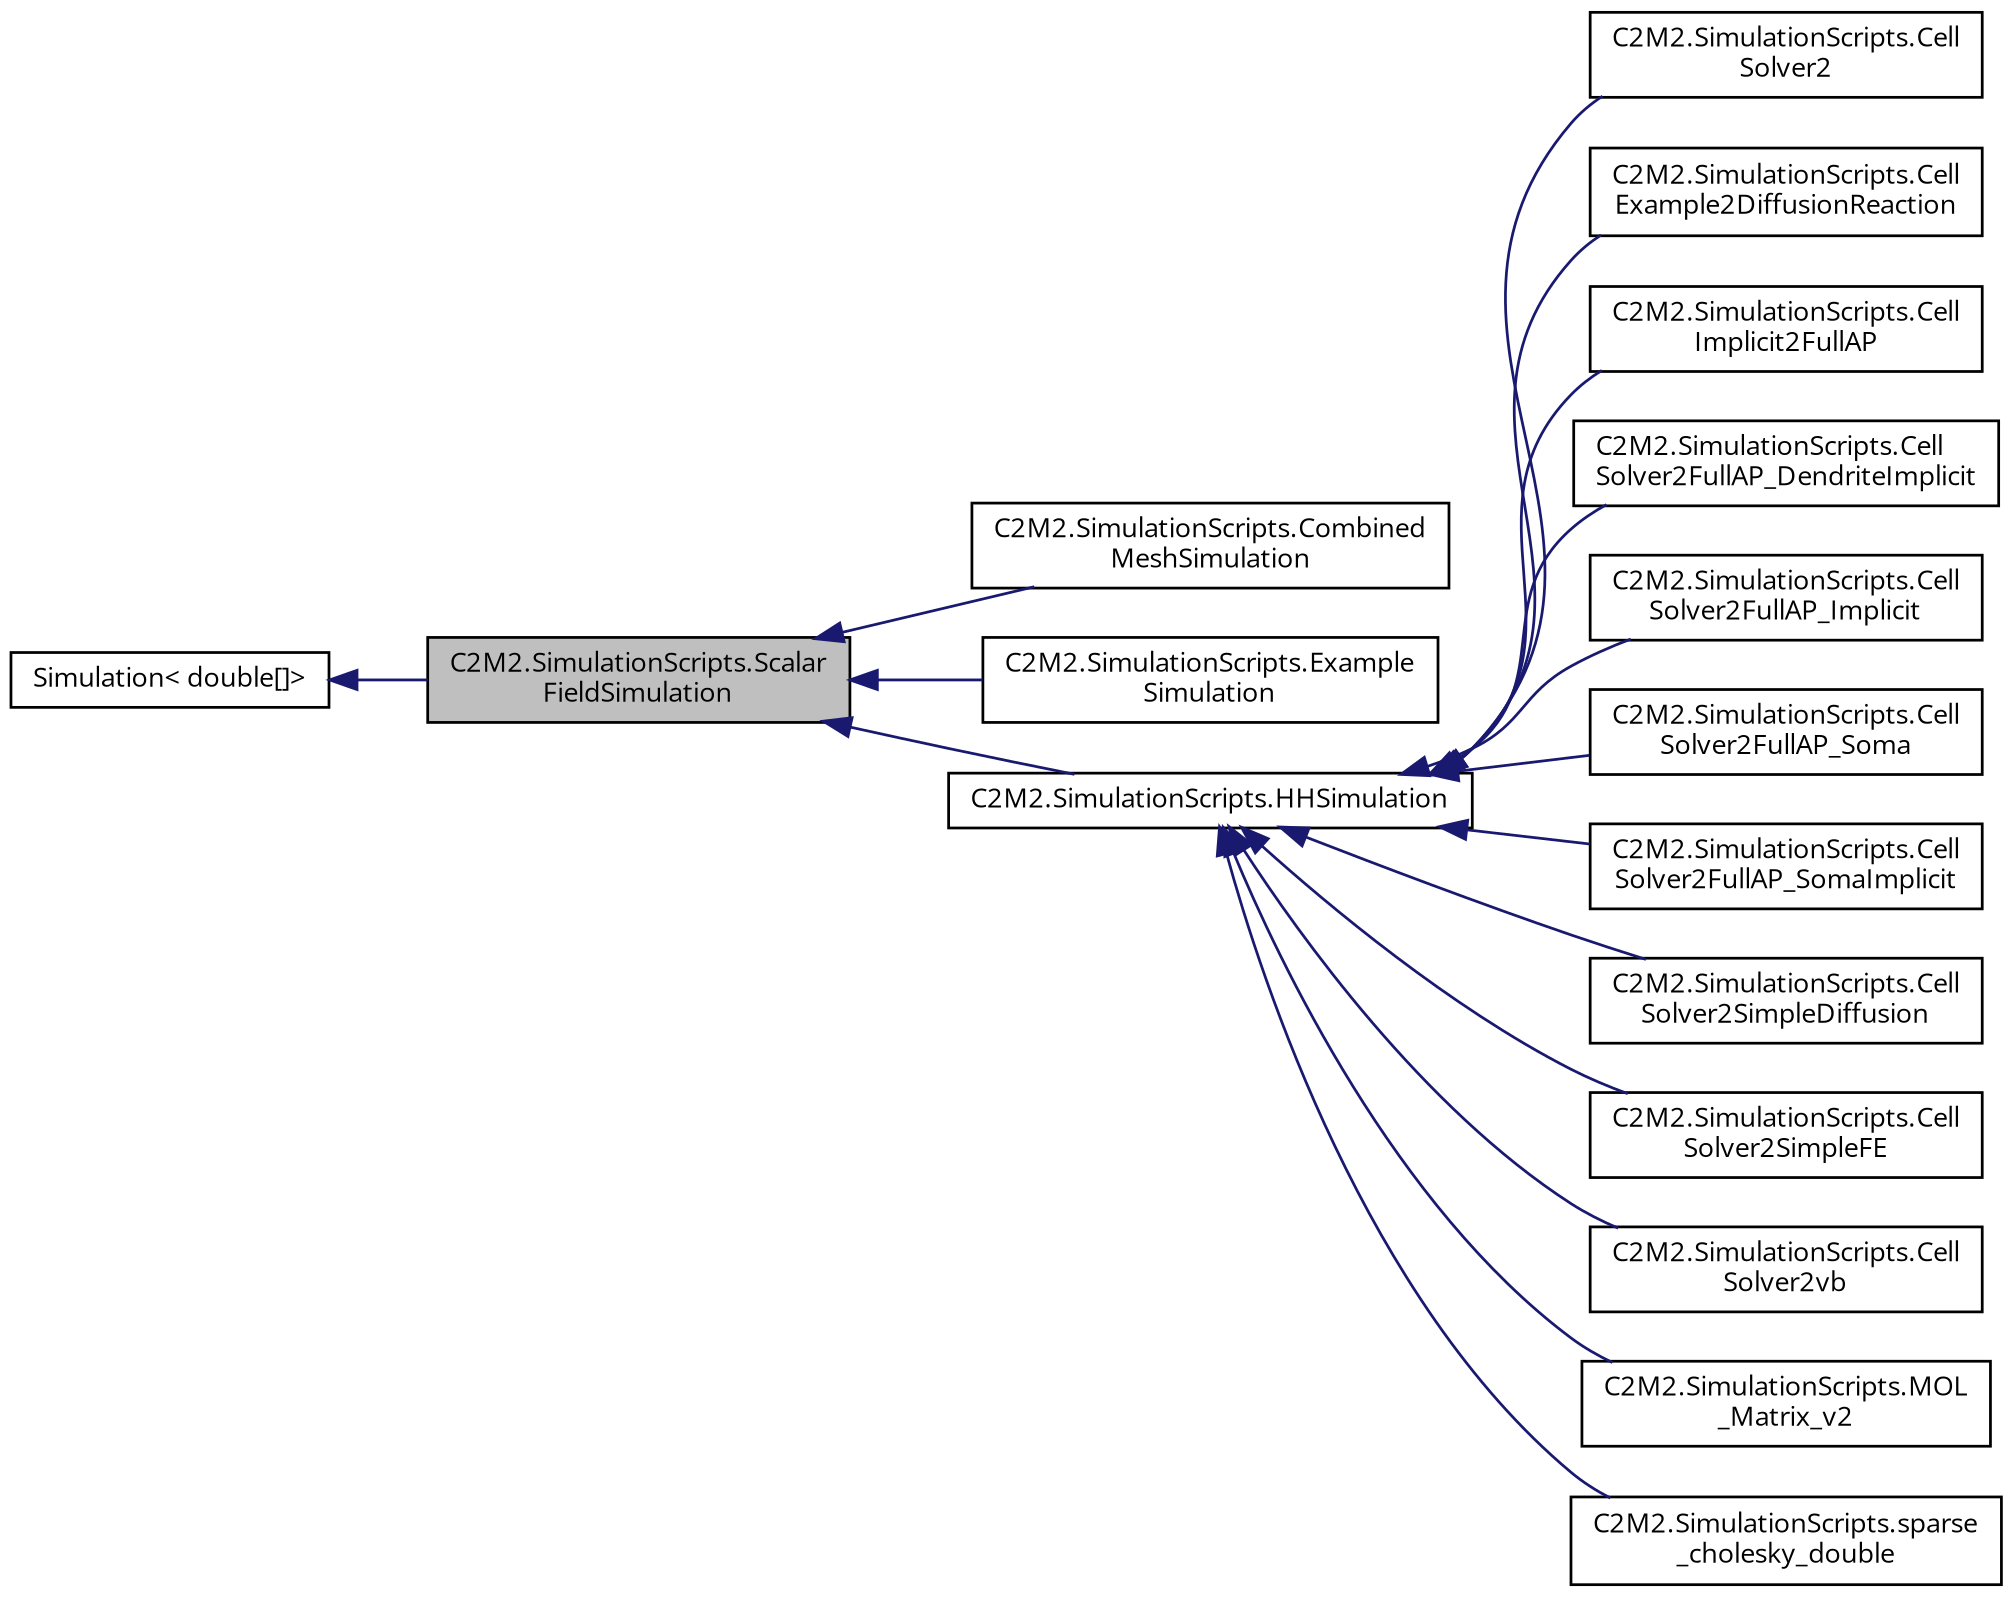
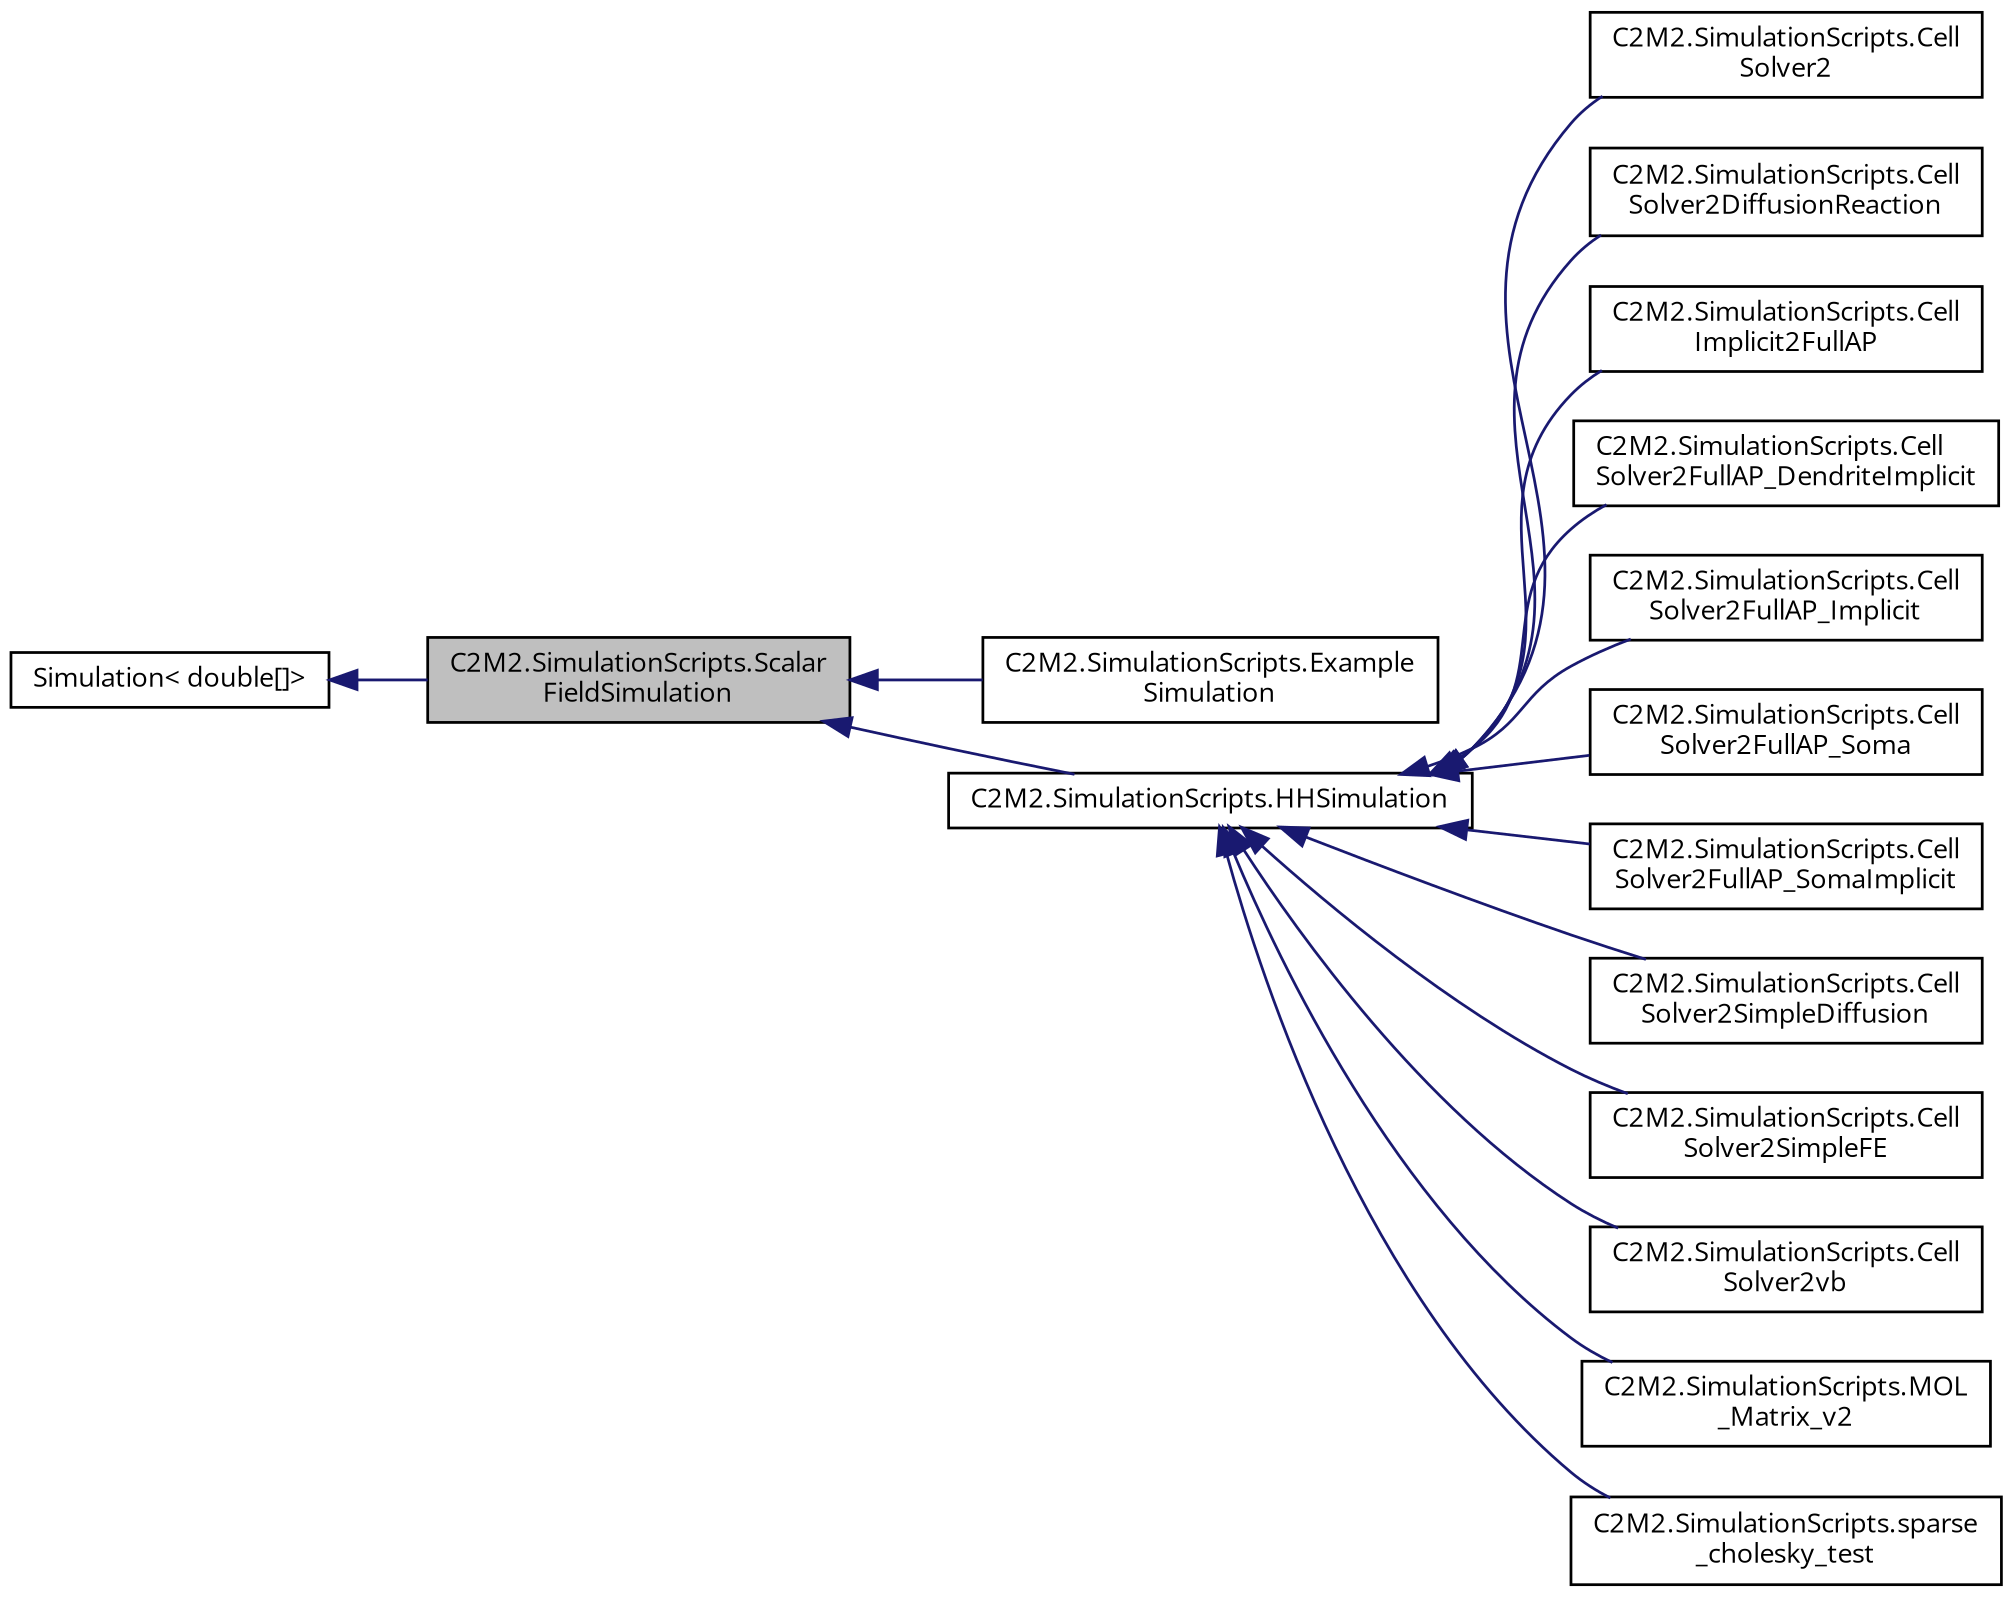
(1786, 192) -> (1786, 192)
(1210, 546) -> none
(1786, 1541) -> (1786, 1541)
